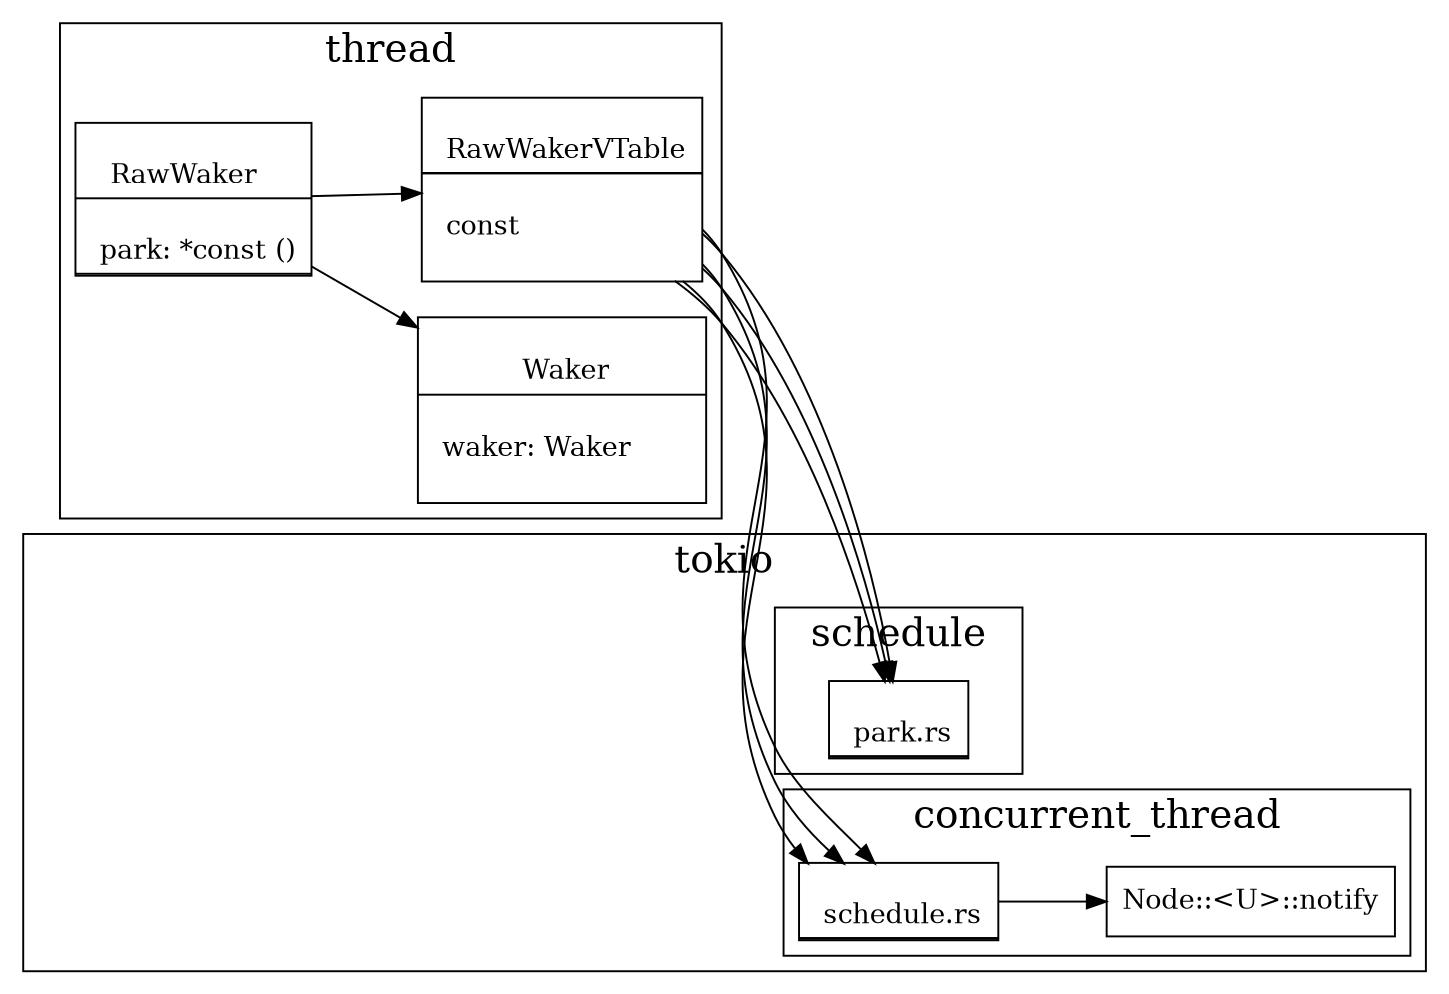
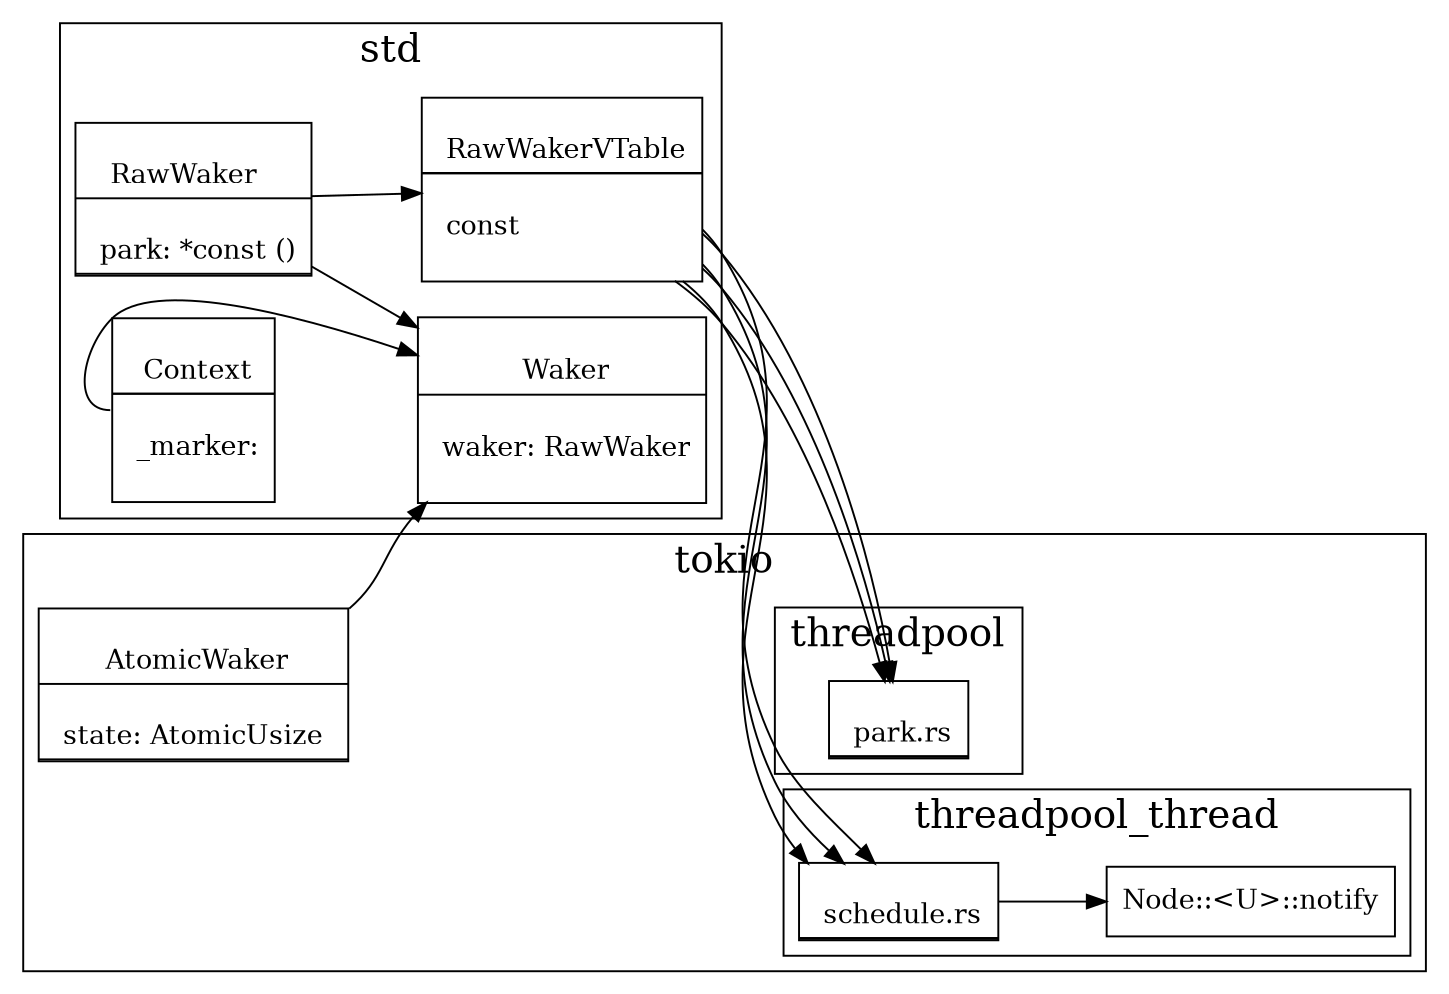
(391, 52) -> (391, 52)
none -> (193, 410)
(533, 448) -> (562, 448)
(899, 637) -> (899, 637)
none -> (193, 685)
(1097, 818) -> (1097, 818)
